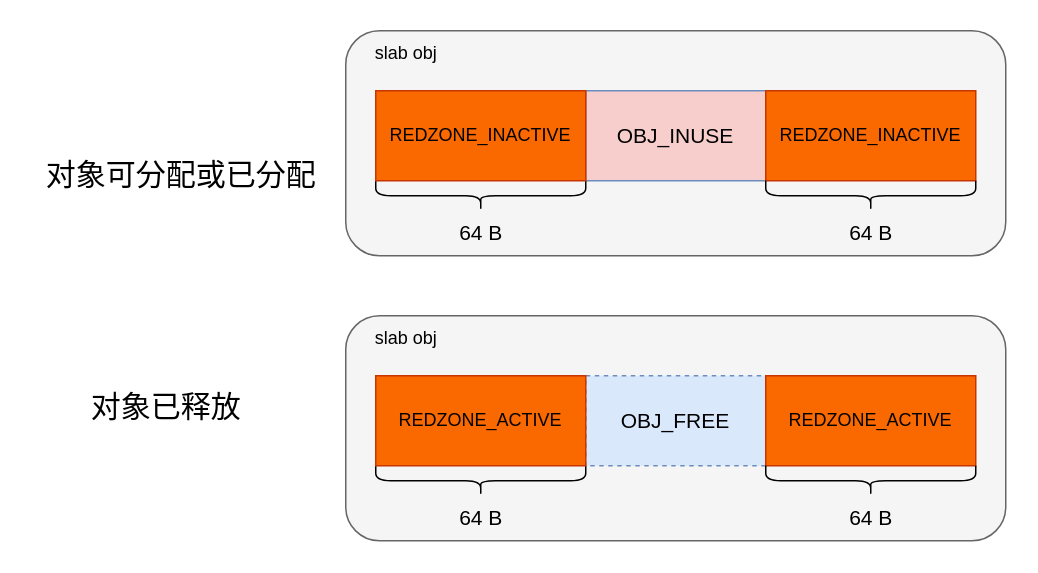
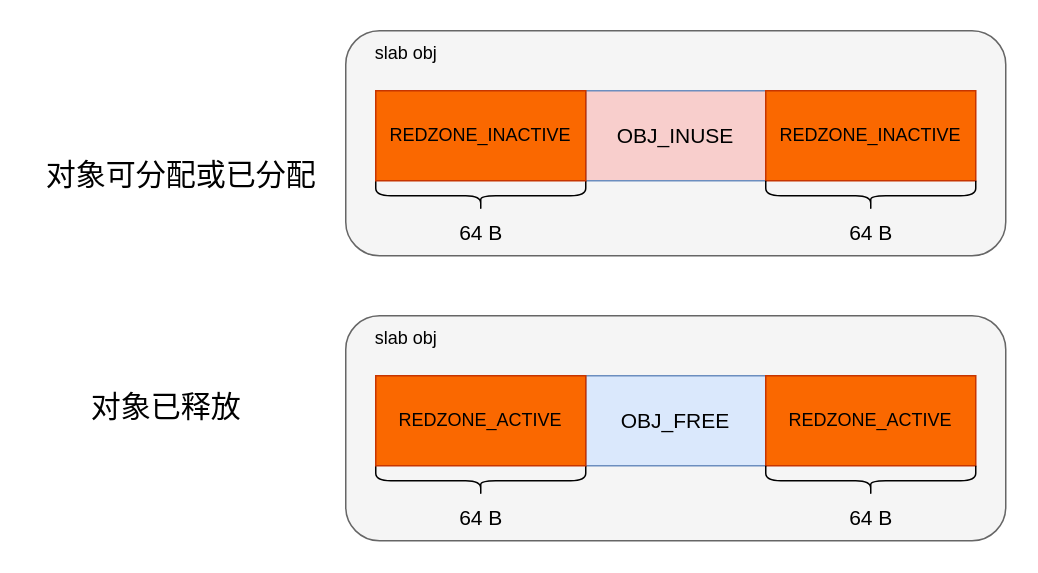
(676, 421) -> (676, 421)
